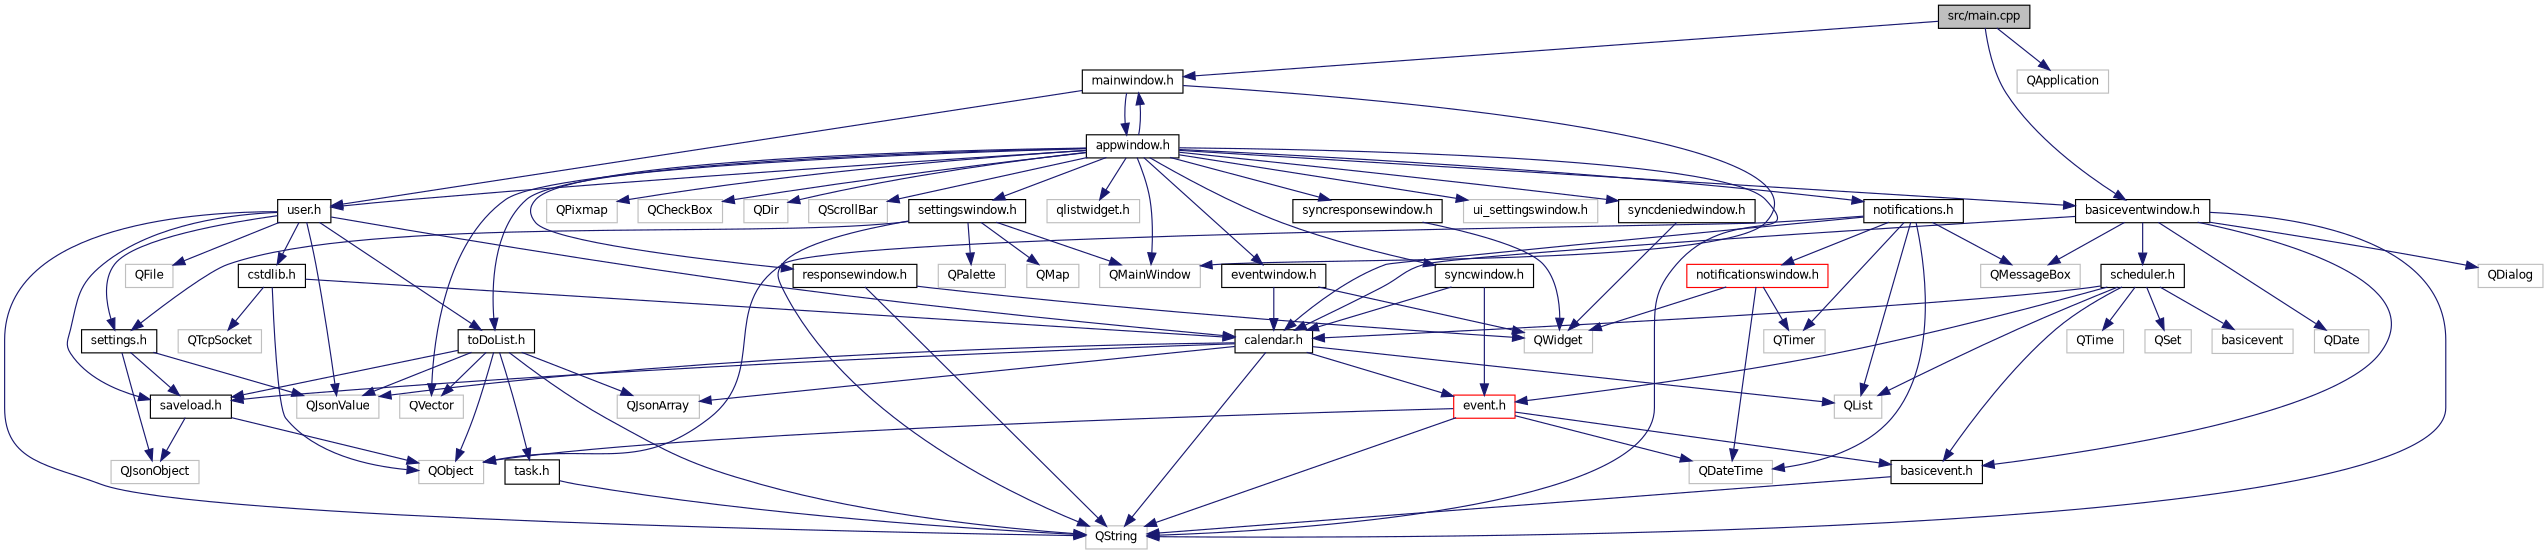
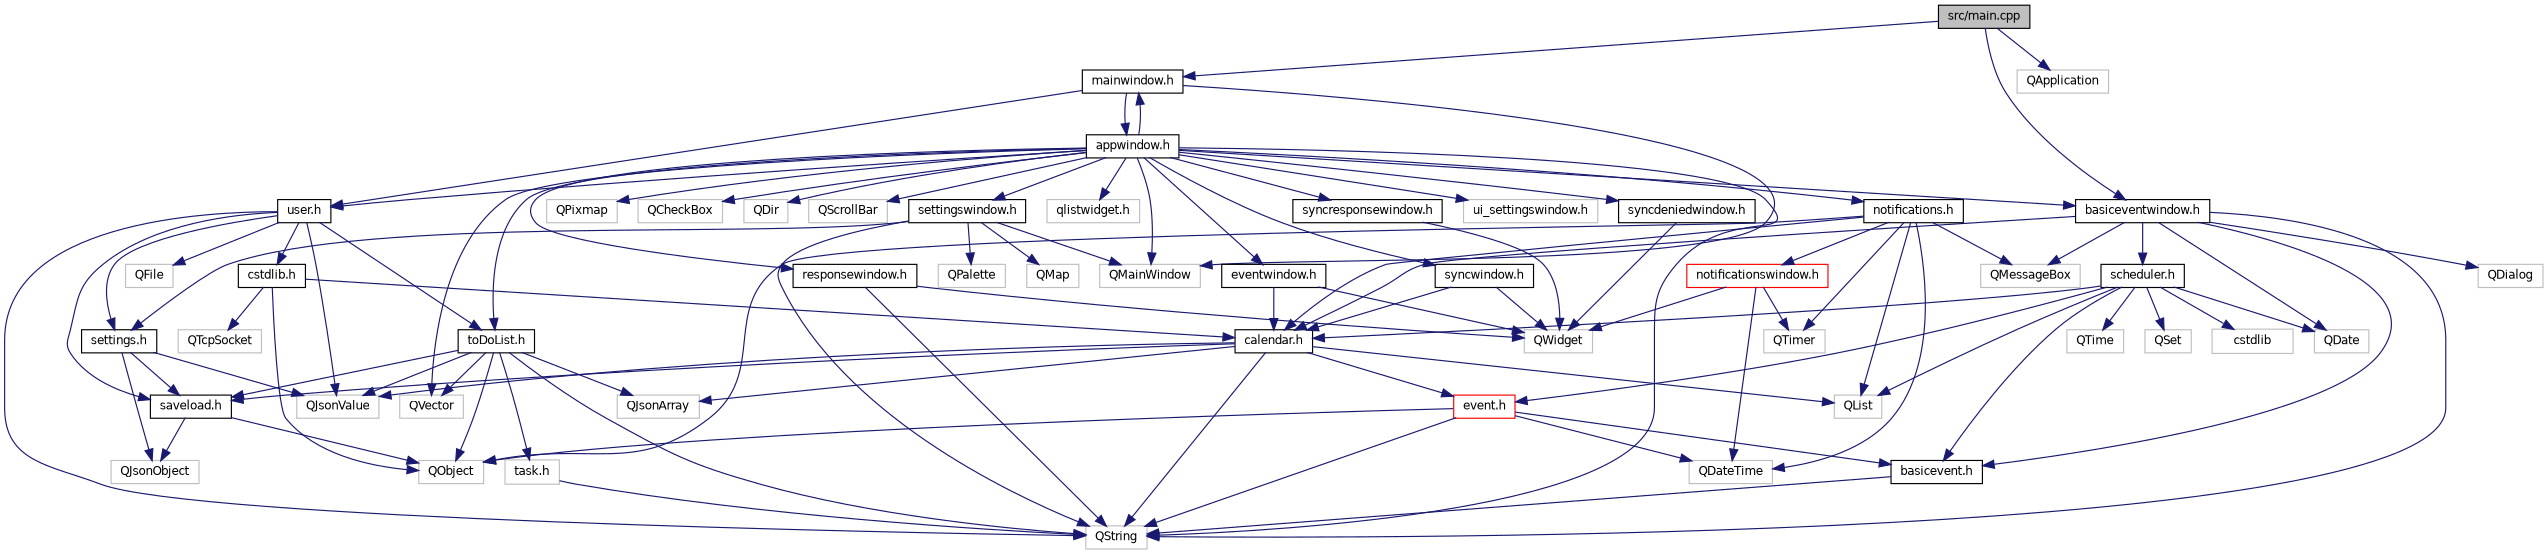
(753, 284) -> none
none -> (2239, 307)
(2253, 341) -> (2253, 341)
(1484, 343) -> (1517, 305)
(532, 472) -> (532, 472)
